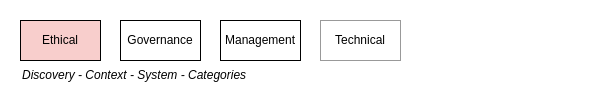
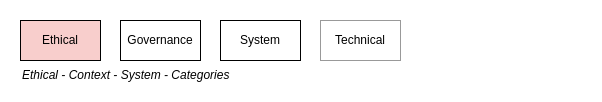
(261, 41) -> (261, 41)
(148, 76) -> (140, 76)
